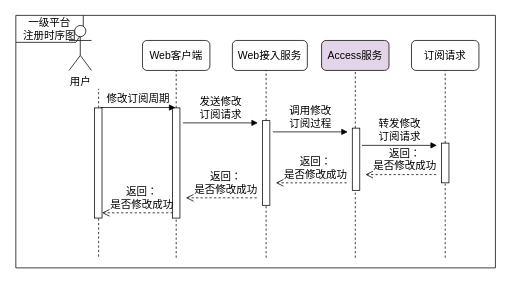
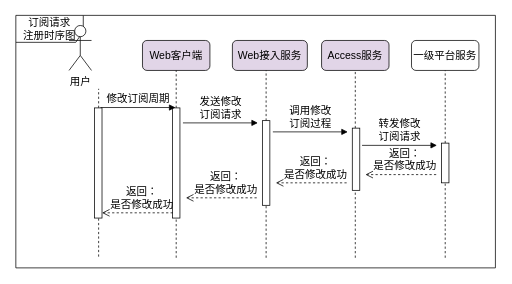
(49, 29) -> (49, 29)
(176, 56) -> (176, 56)
(270, 56) -> (270, 56)
(445, 56) -> (445, 56)
